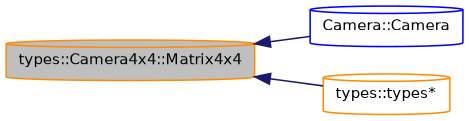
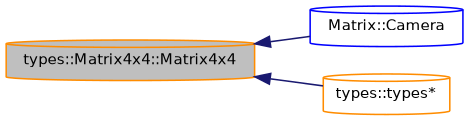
(387, 26) -> (387, 26)
(130, 60) -> (130, 60)
